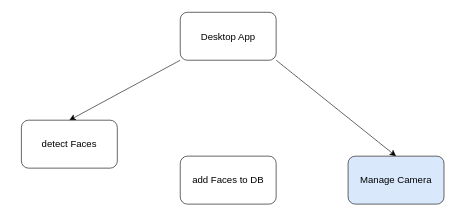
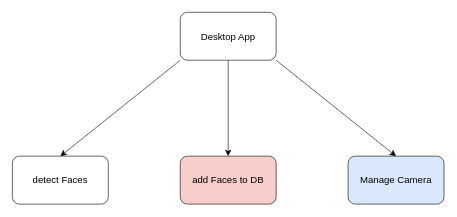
(69, 144) -> (60, 180)
none -> (228, 150)
(228, 180) -> (228, 180)
